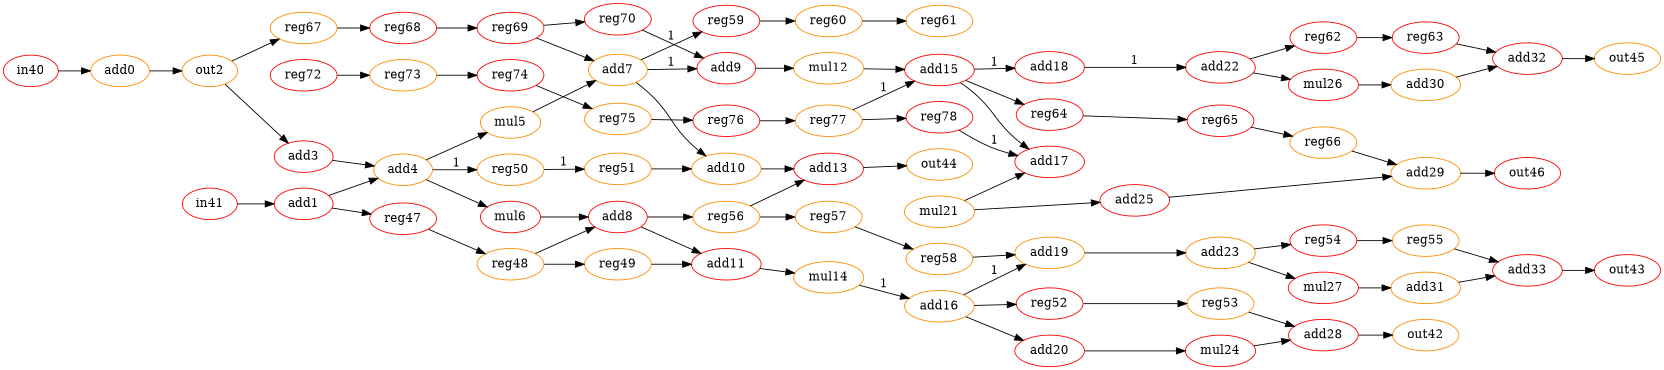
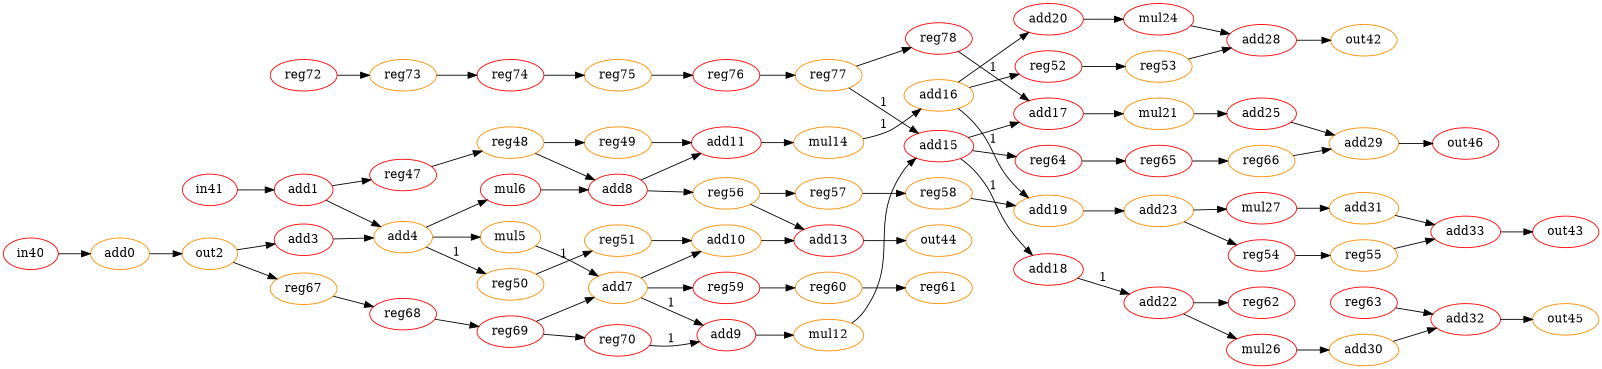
(1370, 38) -> none
(991, 189) -> (1099, 114)
